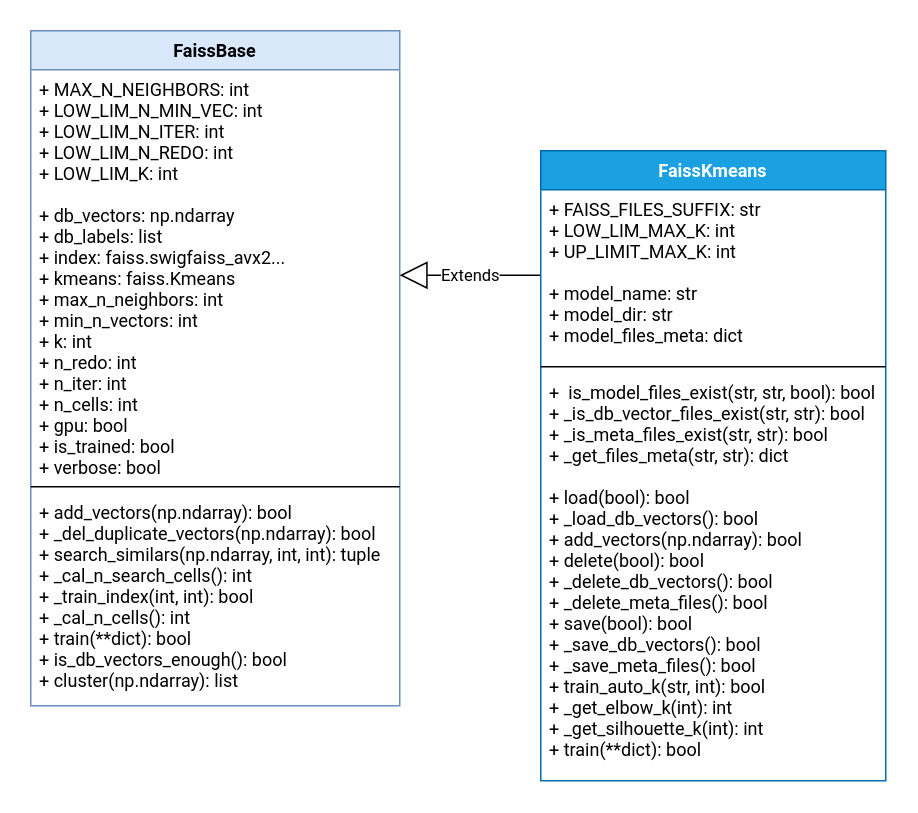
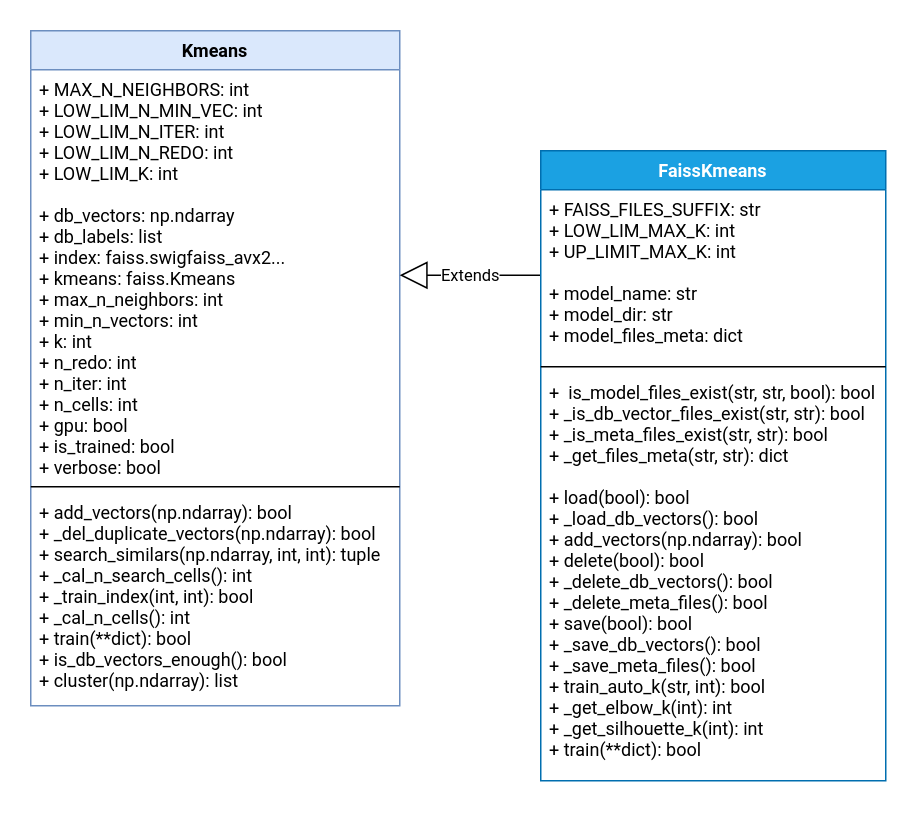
(215, 51) -> (215, 51)
